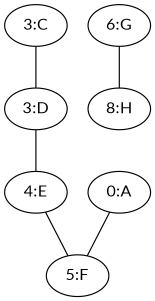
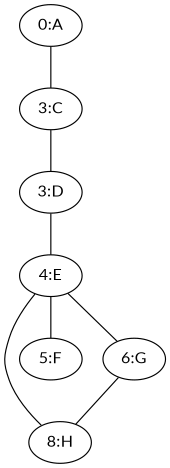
(98, 234) -> (51, 67)
none -> (92, 317)
none -> (5, 361)
